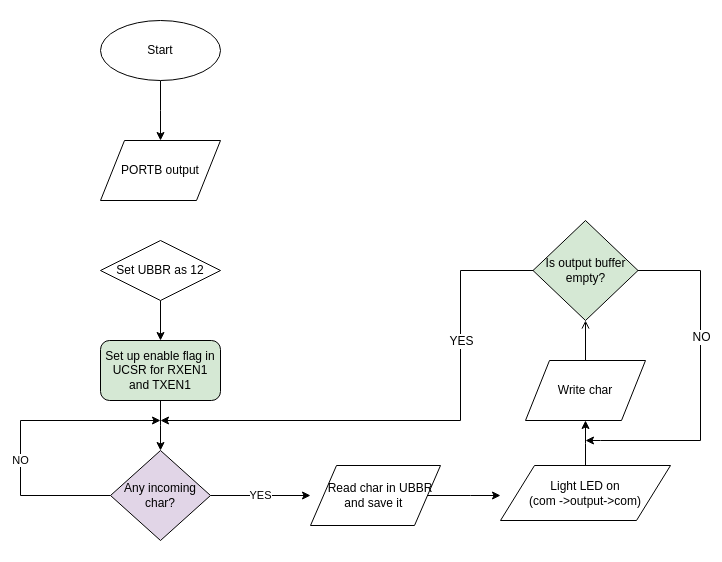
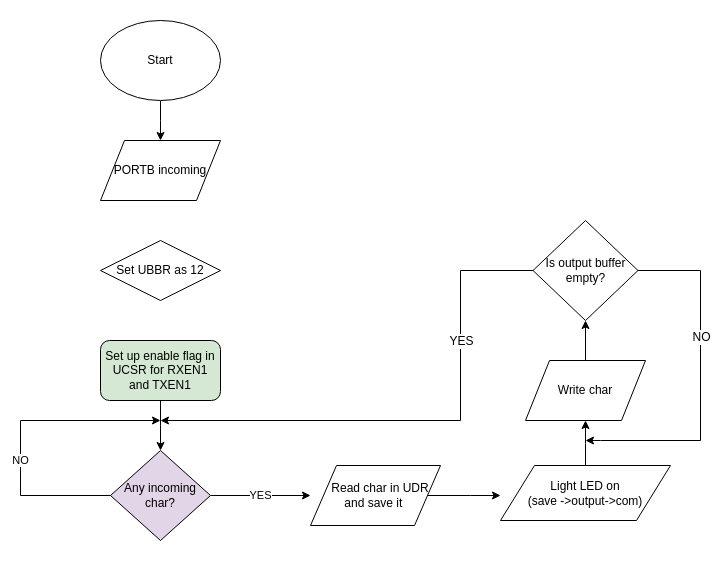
(161, 51) -> (161, 61)
(161, 171) -> (161, 171)
(586, 271) -> (586, 271)
(161, 317) -> none
(586, 327) -> (586, 329)
(586, 494) -> (586, 494)
(376, 496) -> (376, 496)
